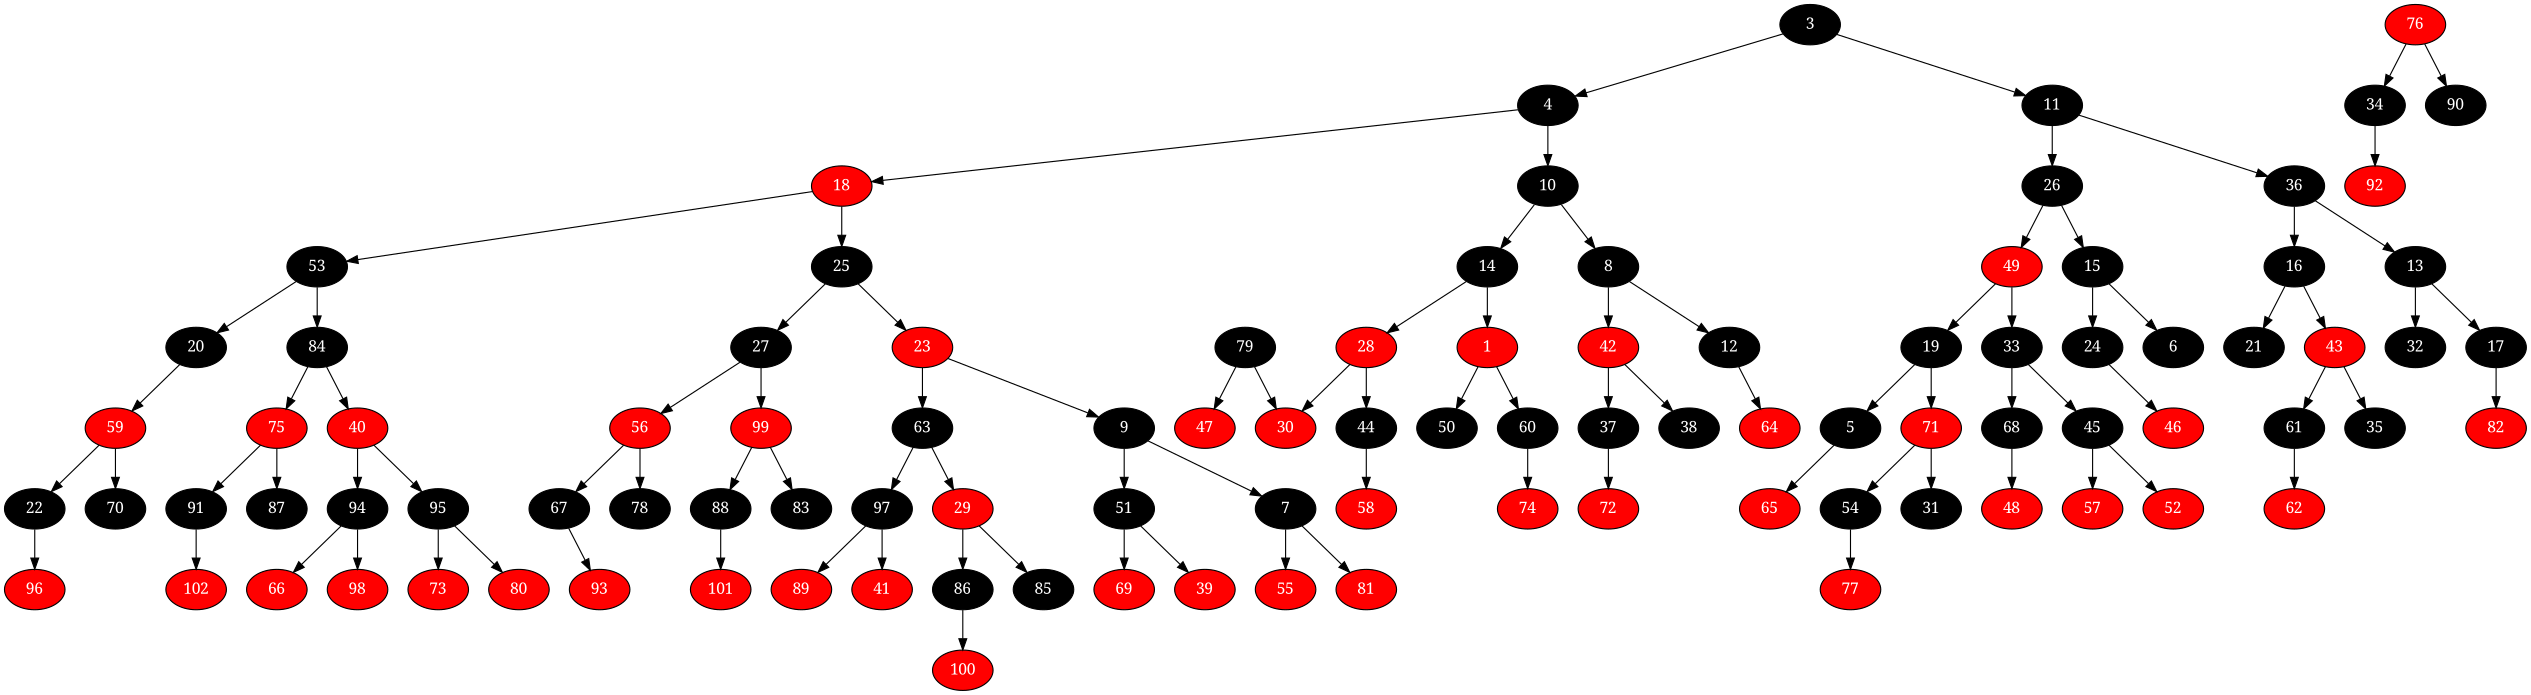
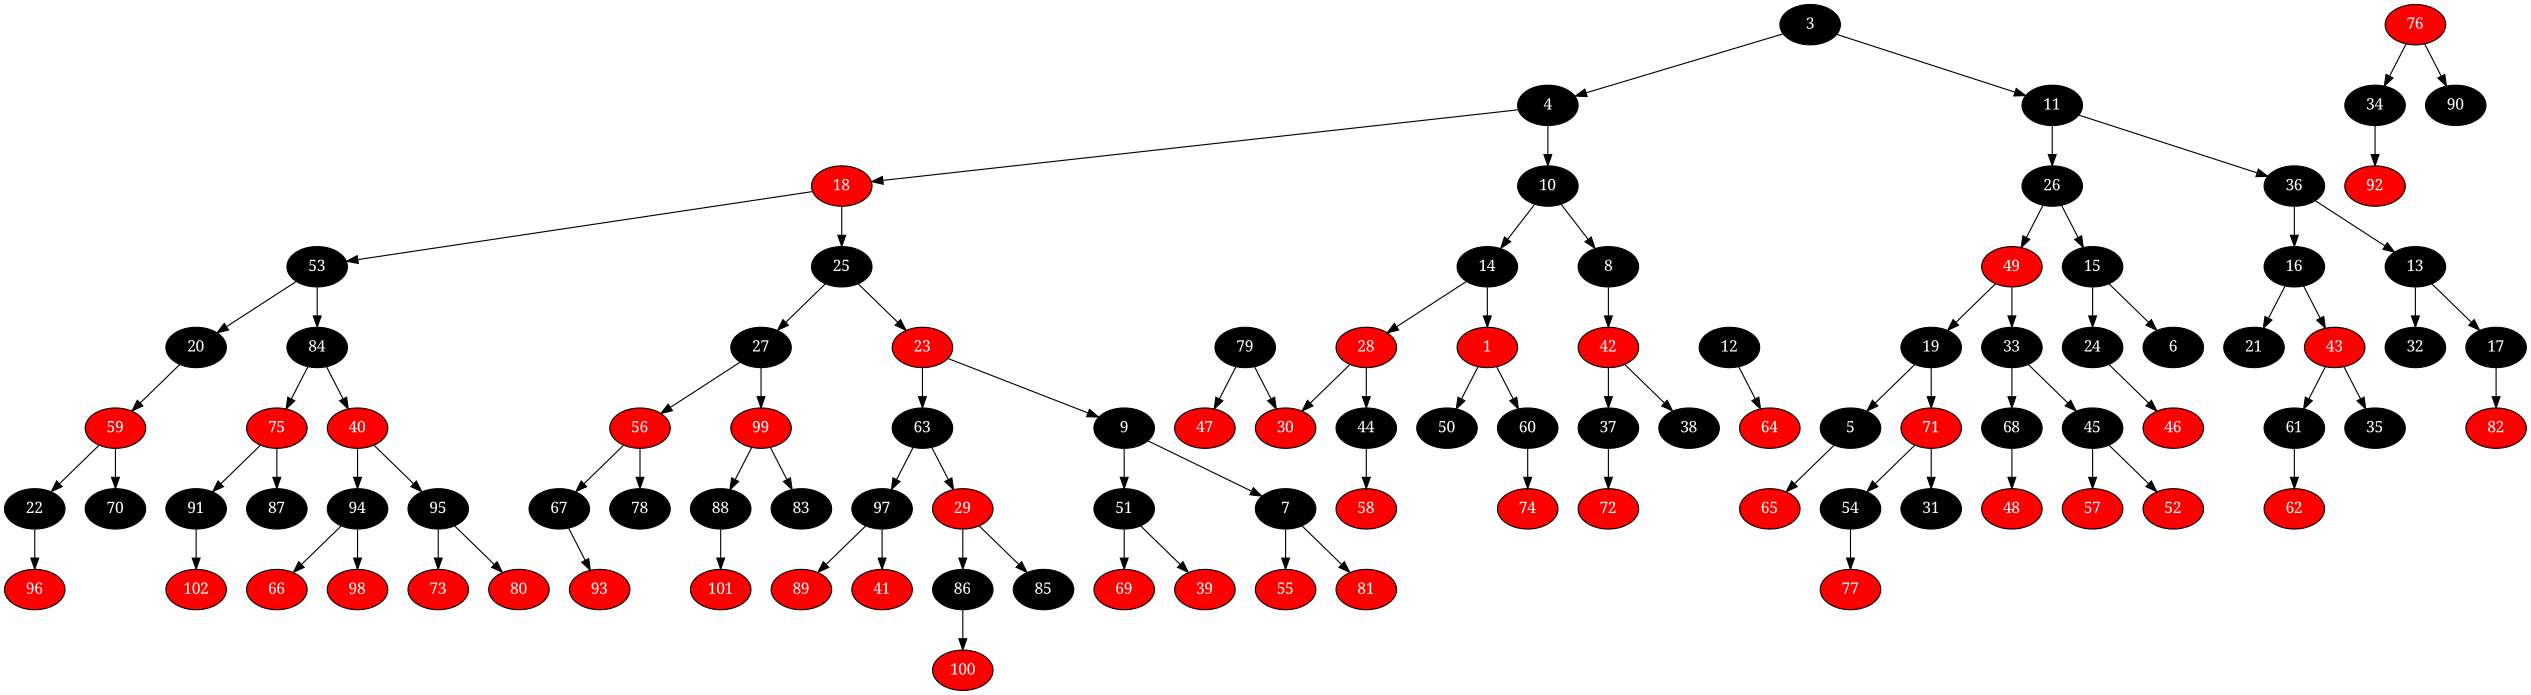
(1664, 304) -> none
